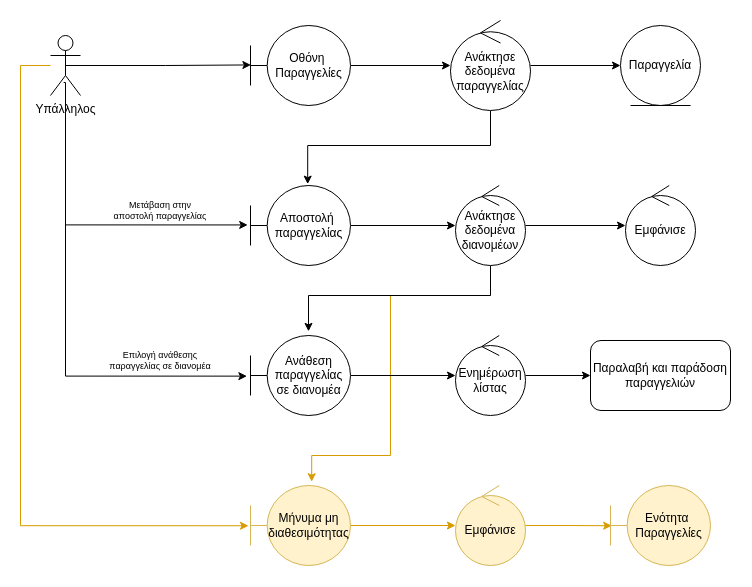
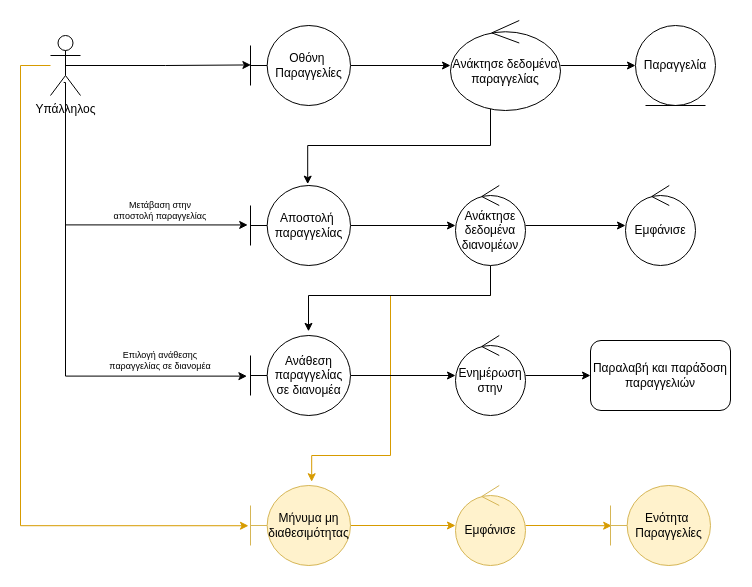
(491, 66) -> (506, 66)
(661, 66) -> (676, 66)
(491, 381) -> (491, 381)
